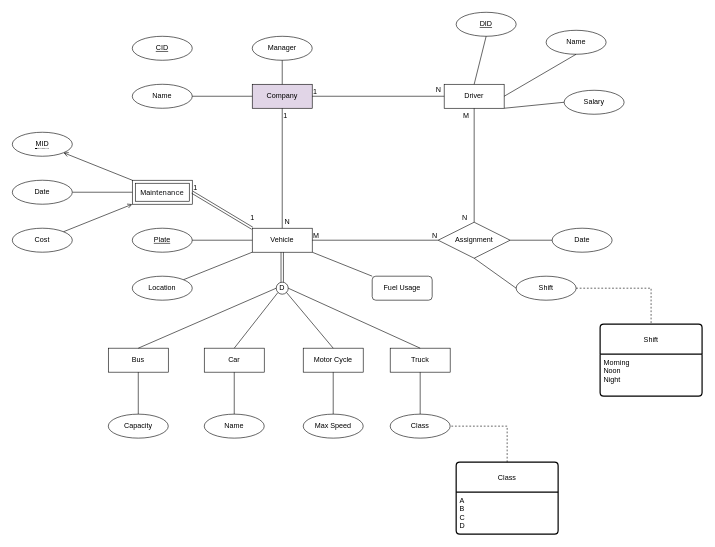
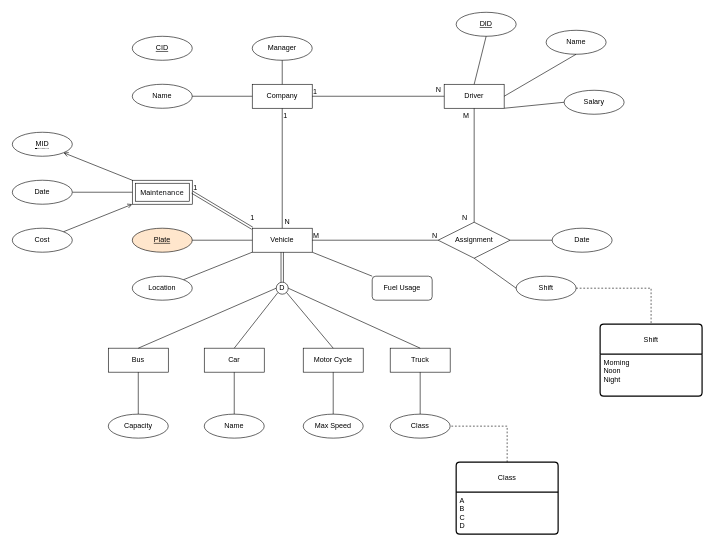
(282, 96) -> (282, 96)
(162, 240) -> (162, 240)
